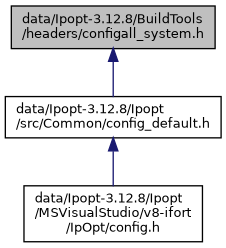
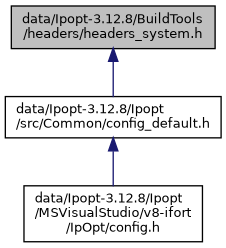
(113, 27) -> (113, 27)
